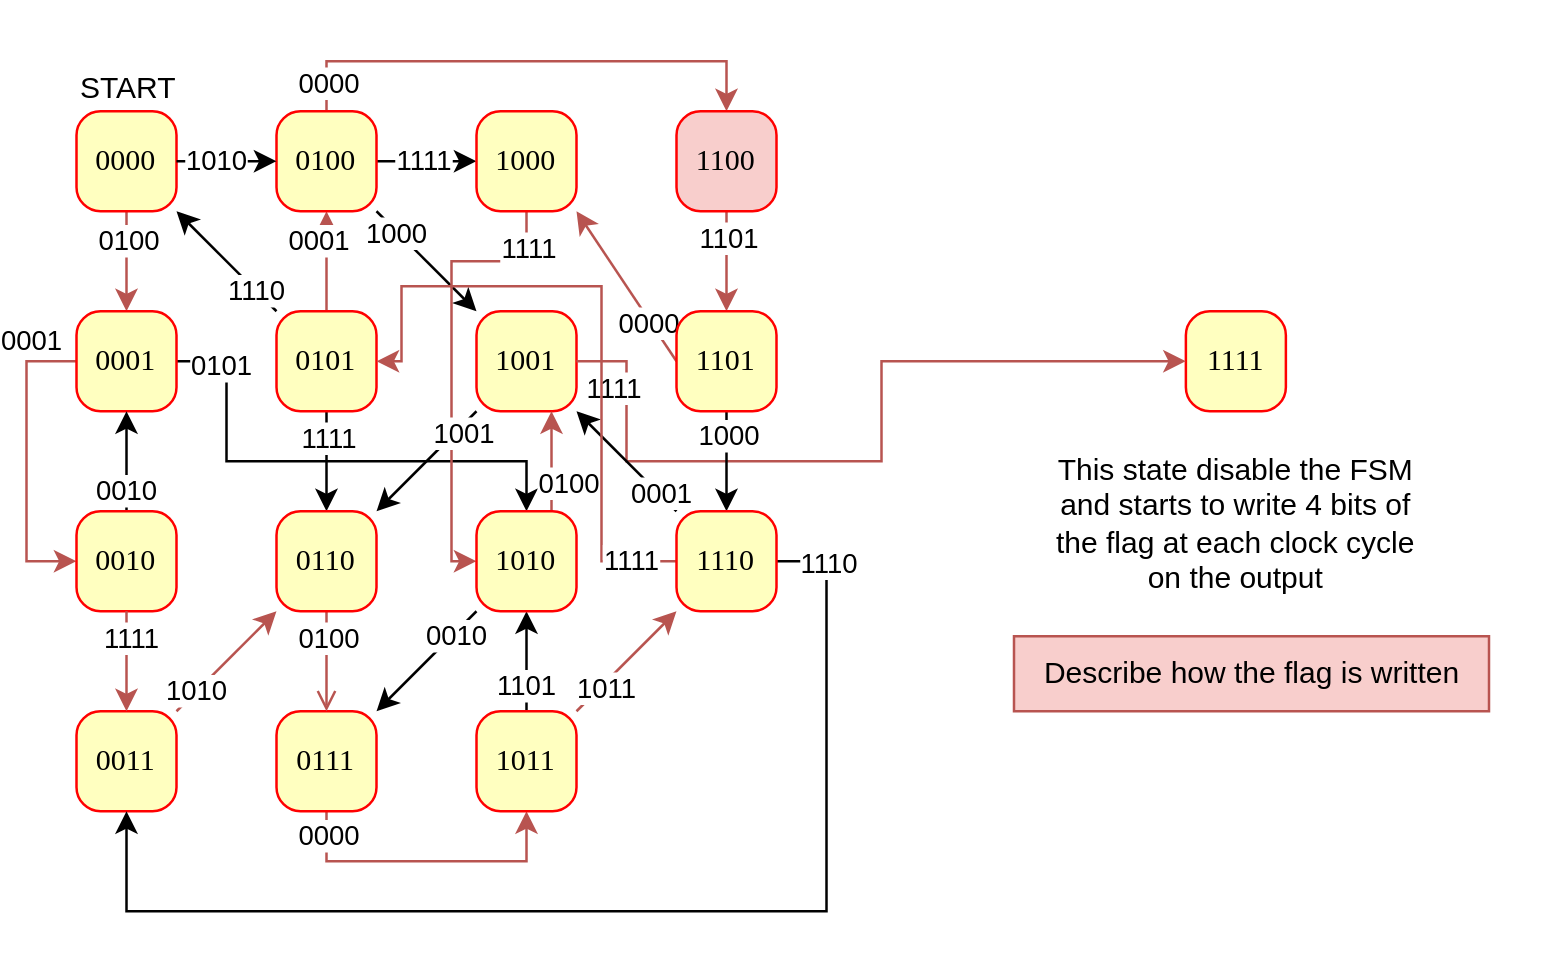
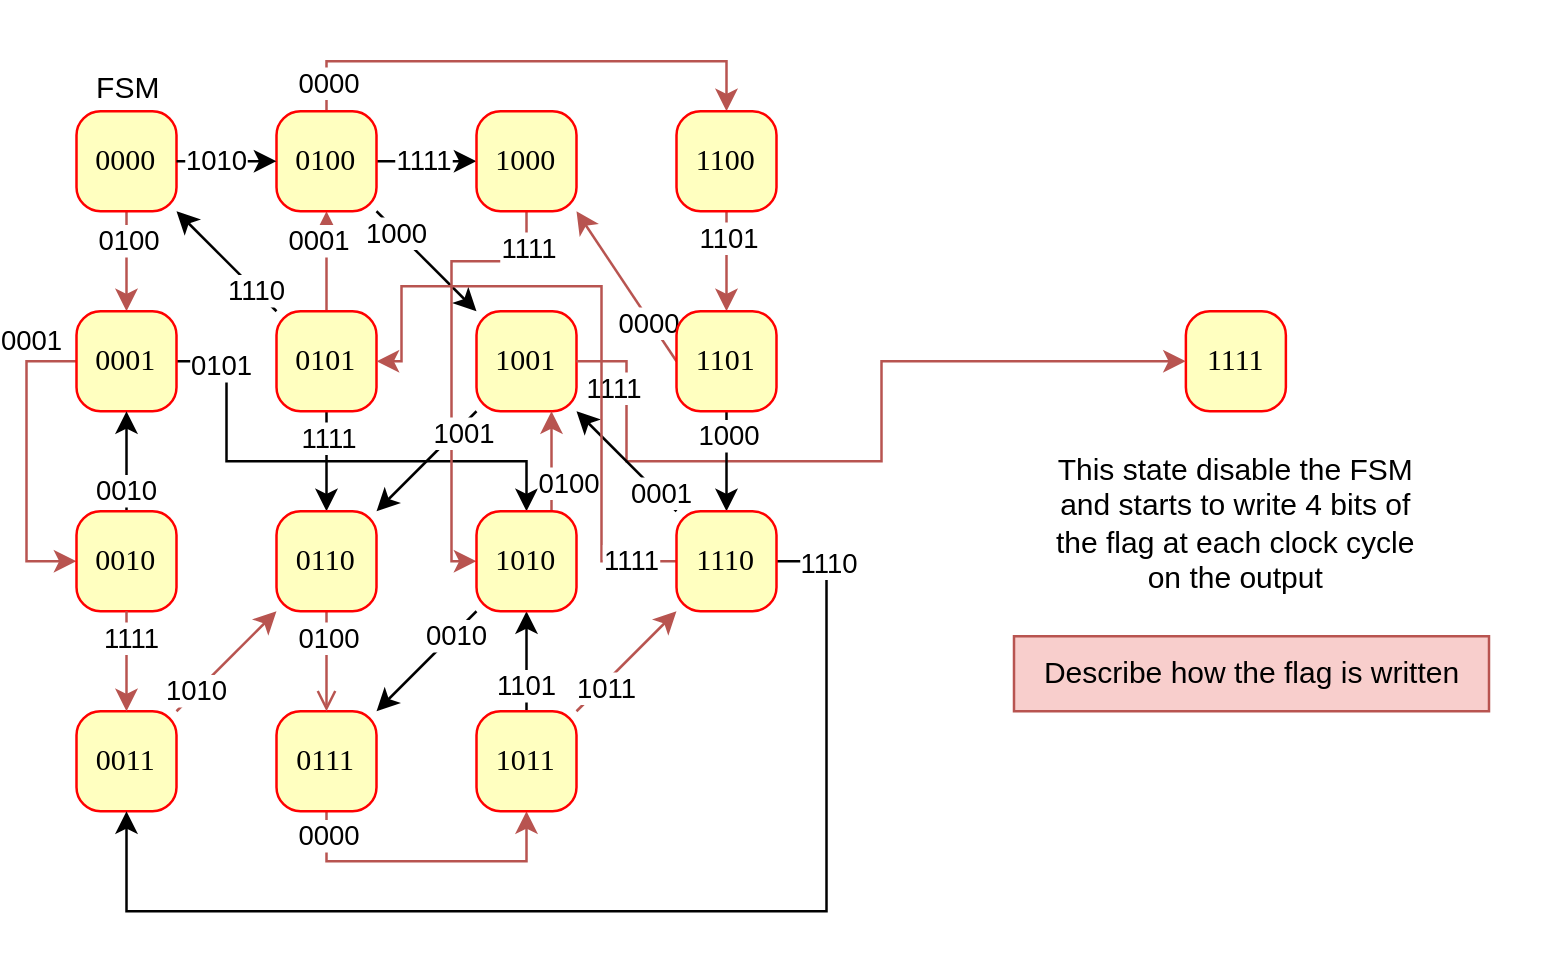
(129, 89) -> (129, 89)
(726, 161) -> (726, 161)
